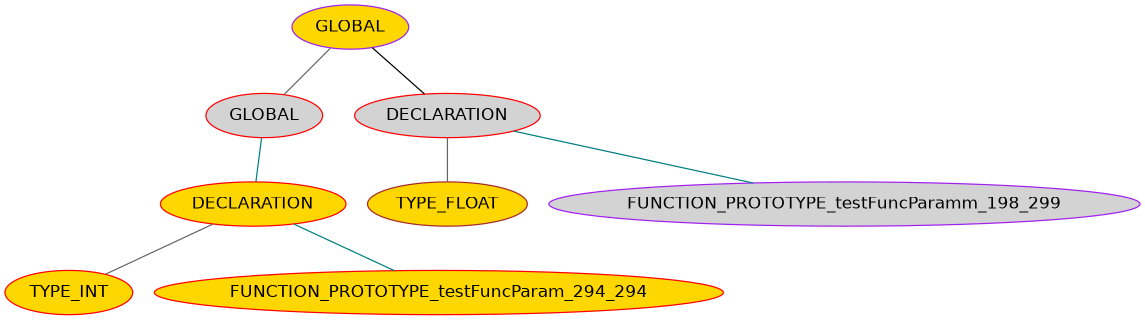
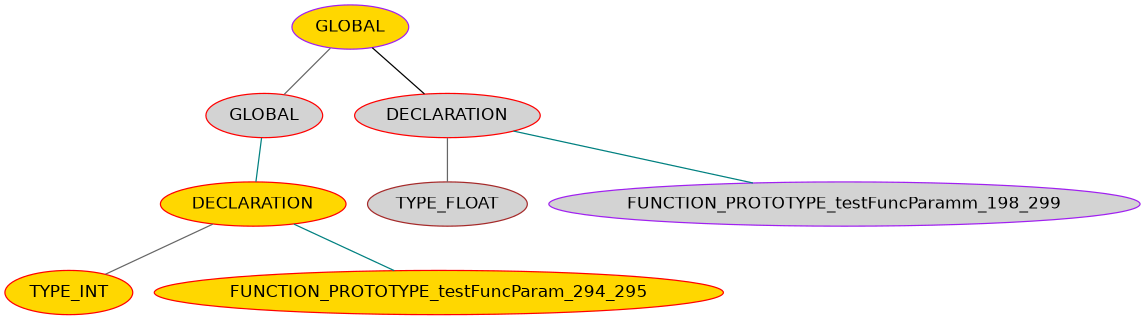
(447, 204) -> (447, 204)
(439, 293) -> (439, 293)
